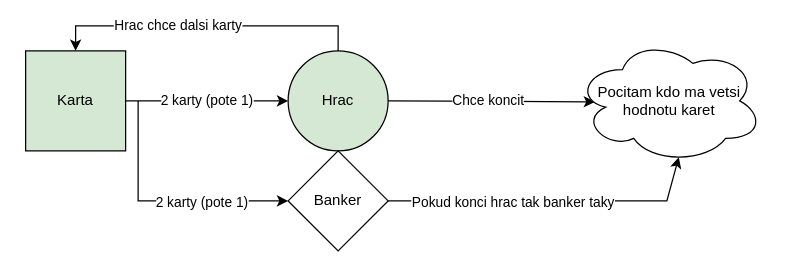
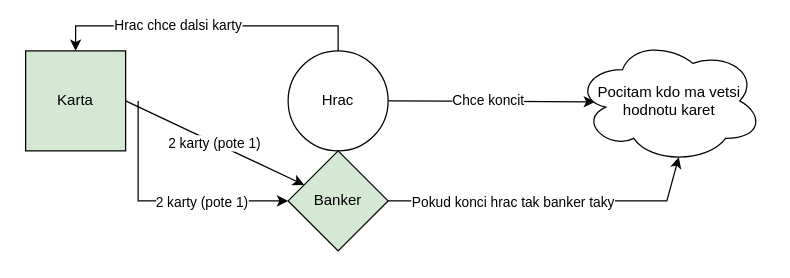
(202, 101) -> (210, 140)
(338, 101) -> (338, 101)
(338, 201) -> (338, 201)
